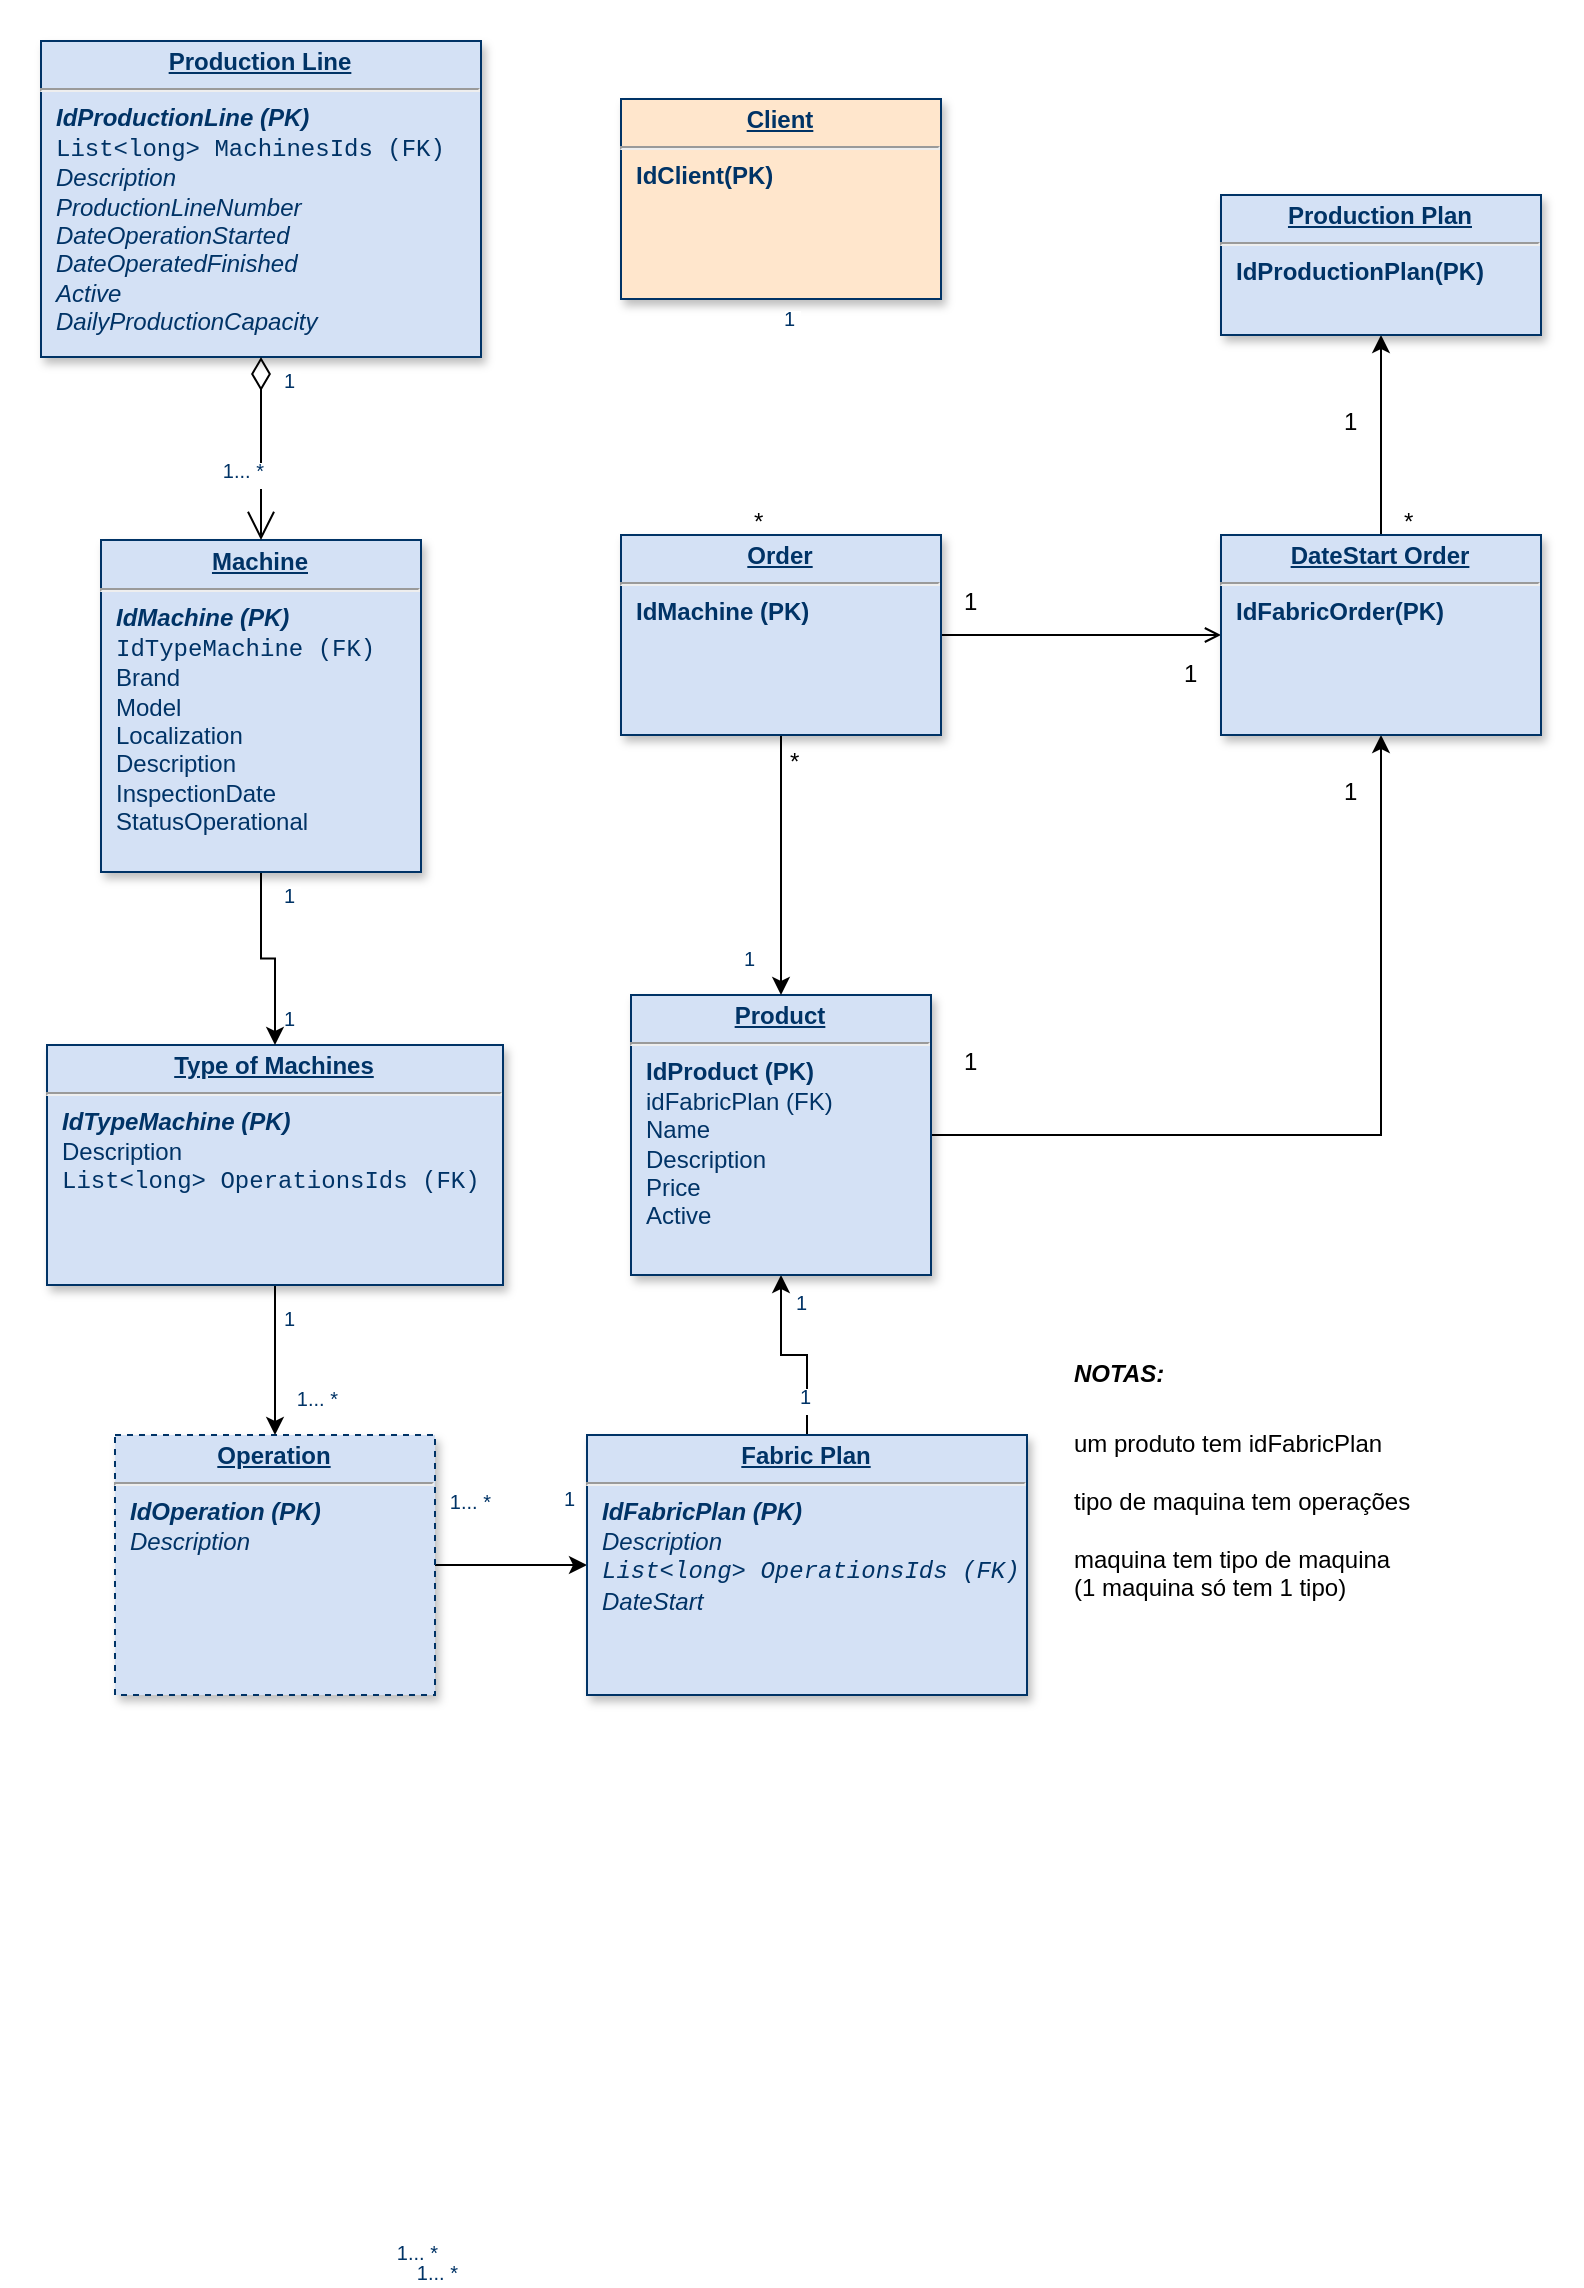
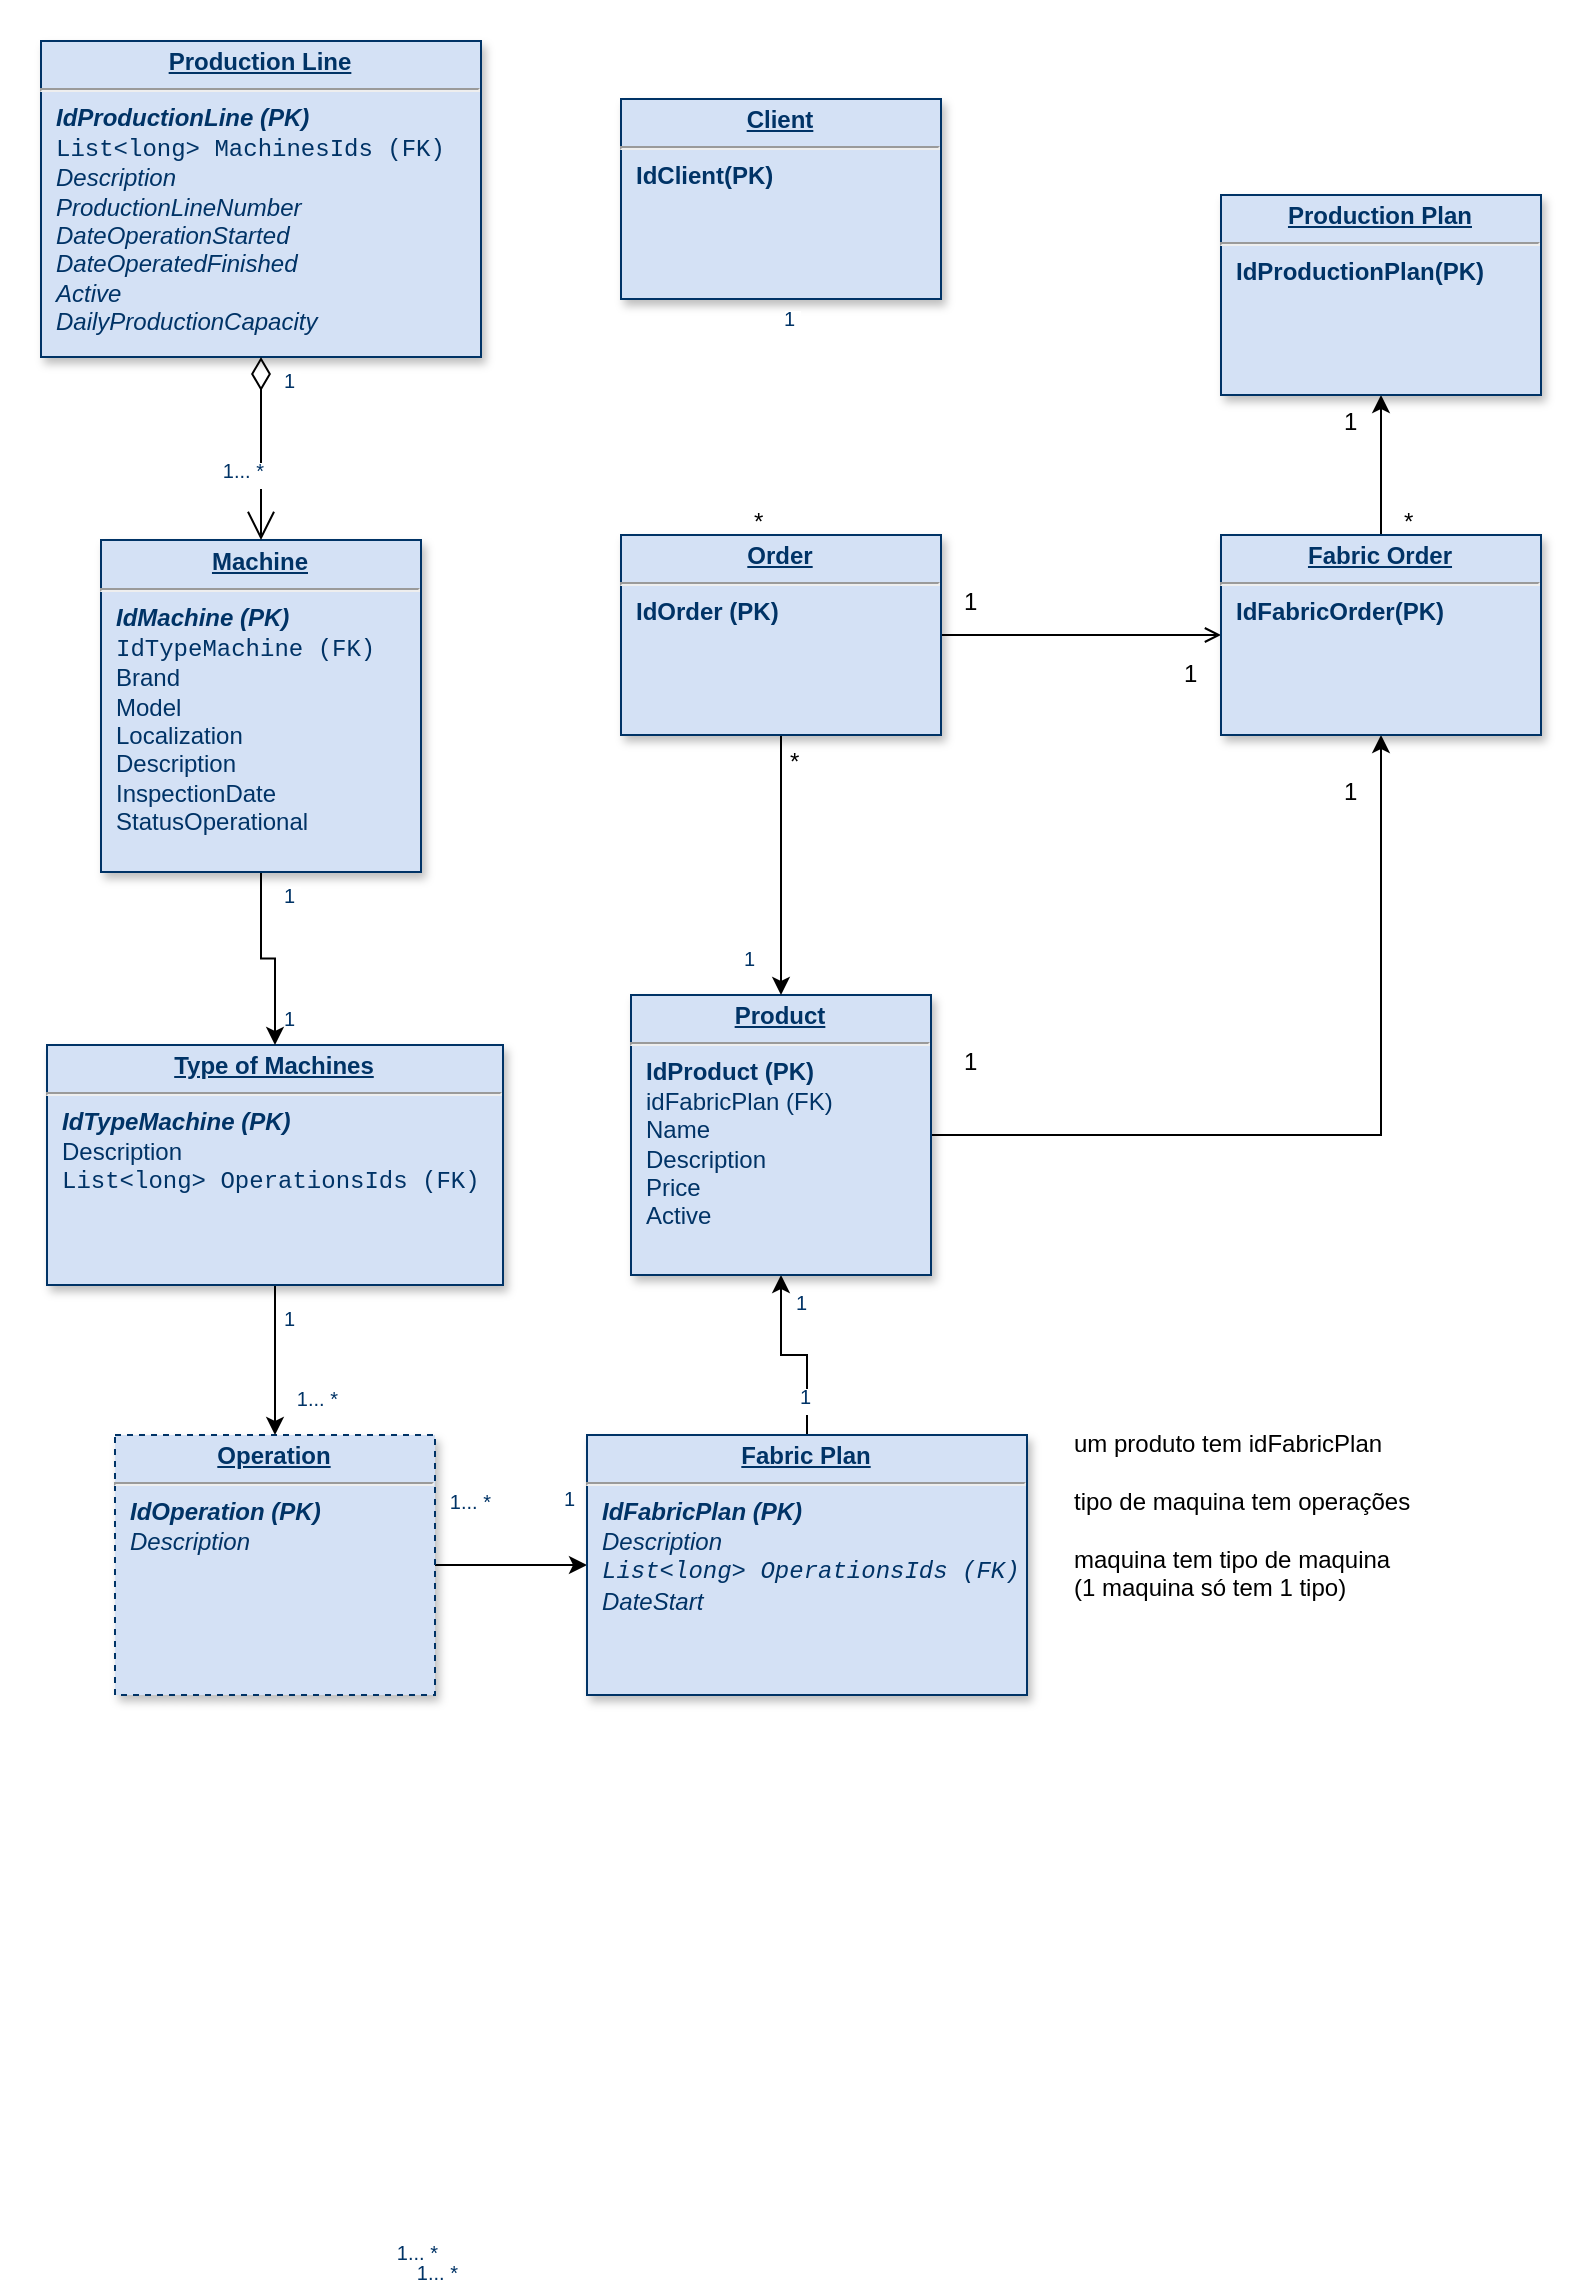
(781, 199) -> (781, 199)
(1381, 265) -> (1381, 295)
(709, 564) -> (699, 564)
(1332, 564) -> (1332, 564)
(1131, 1375) -> none
